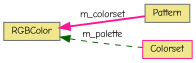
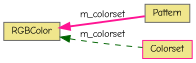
(101, 35) -> (101, 35)
